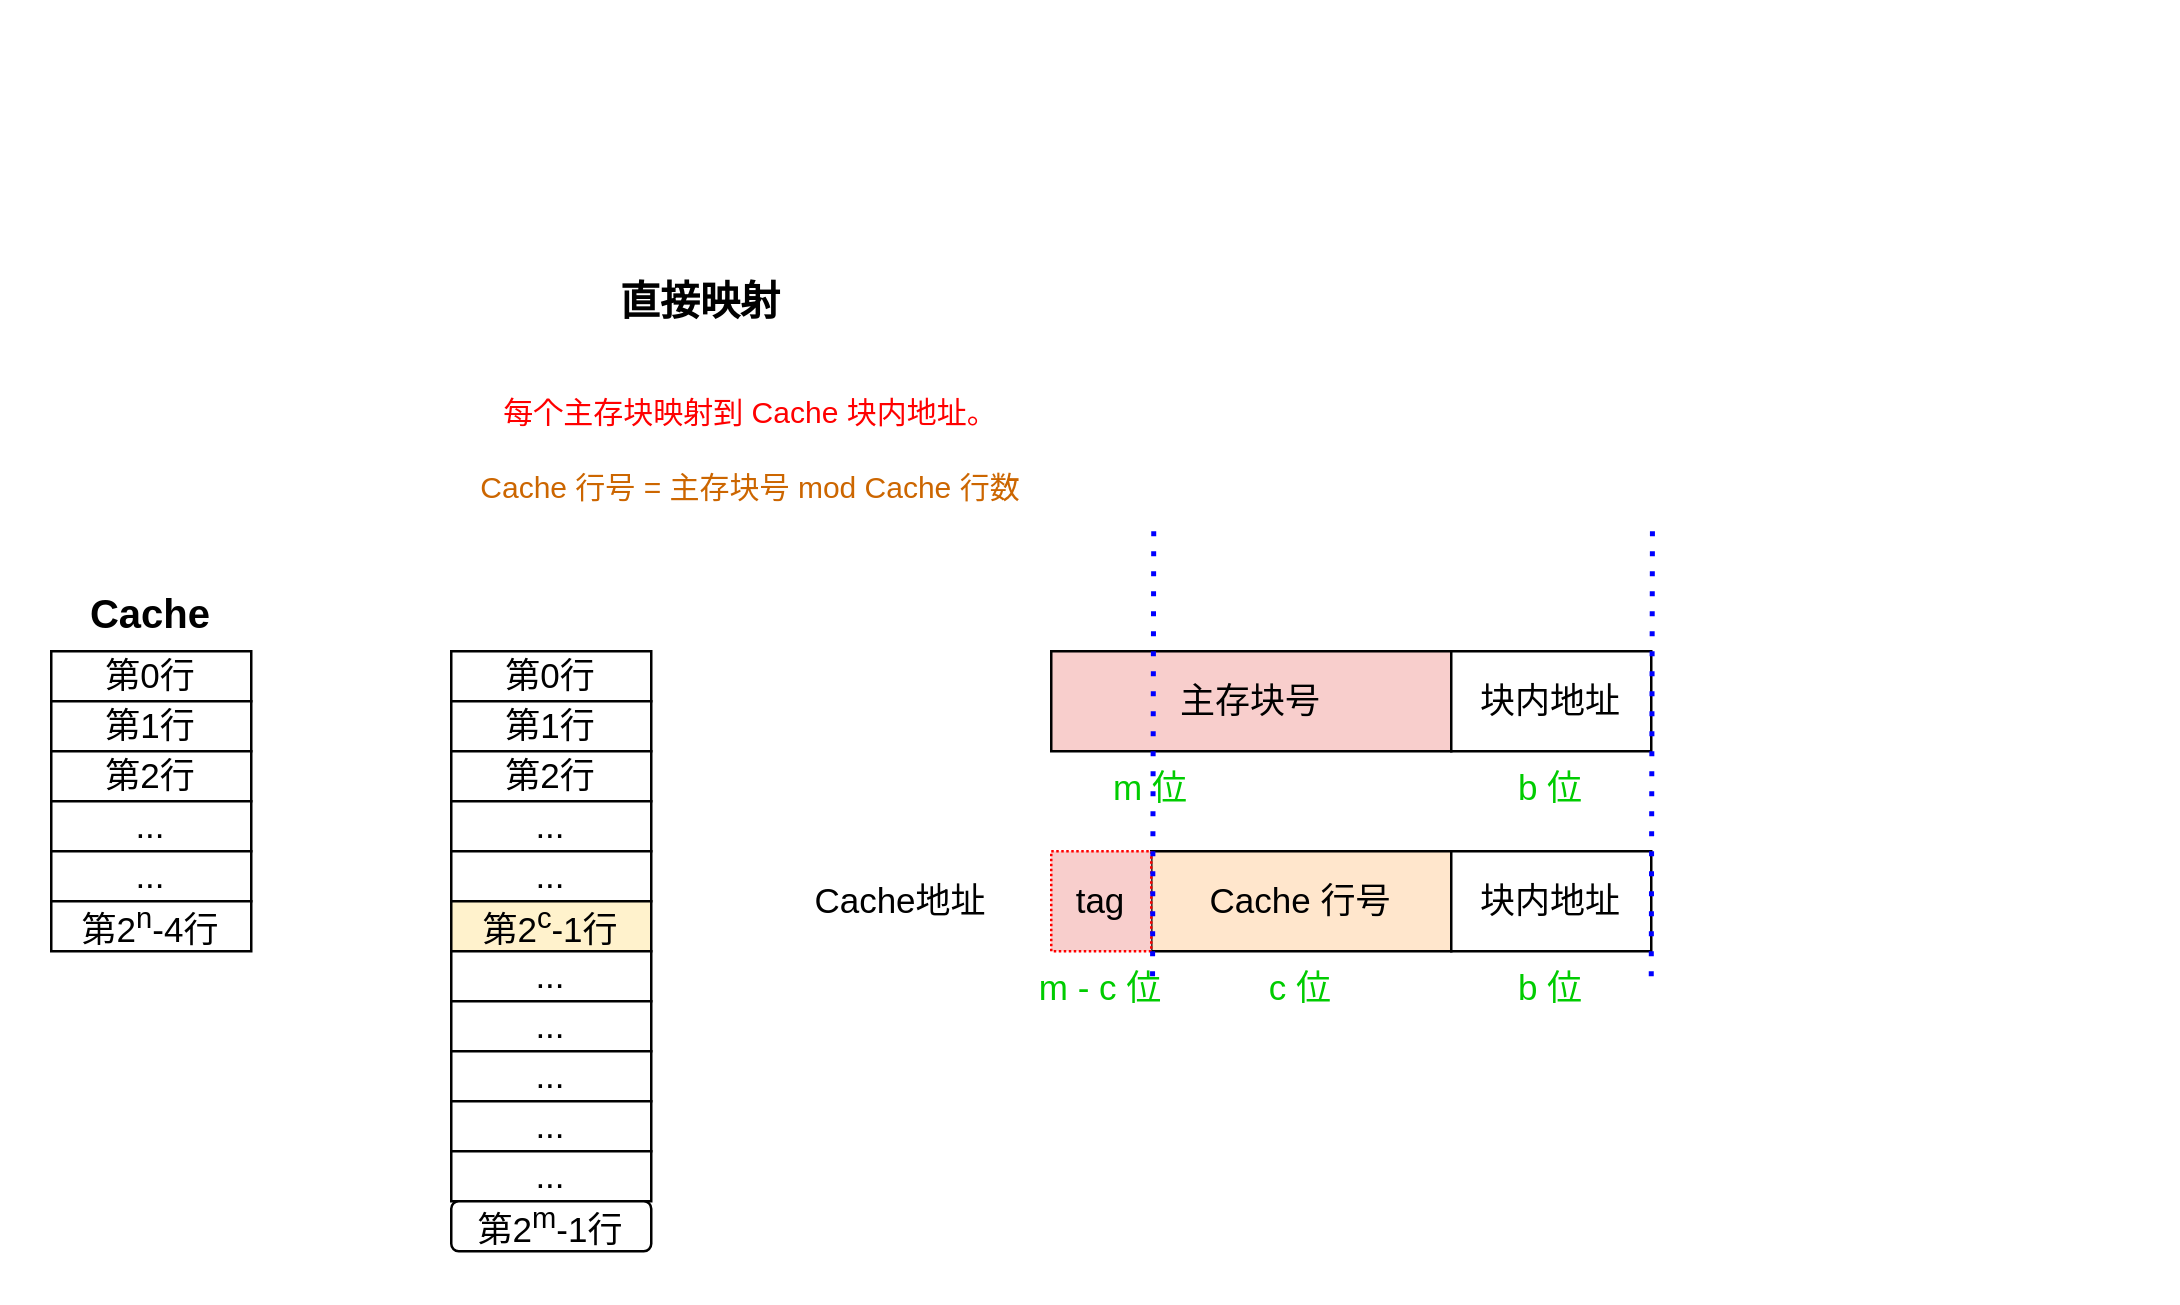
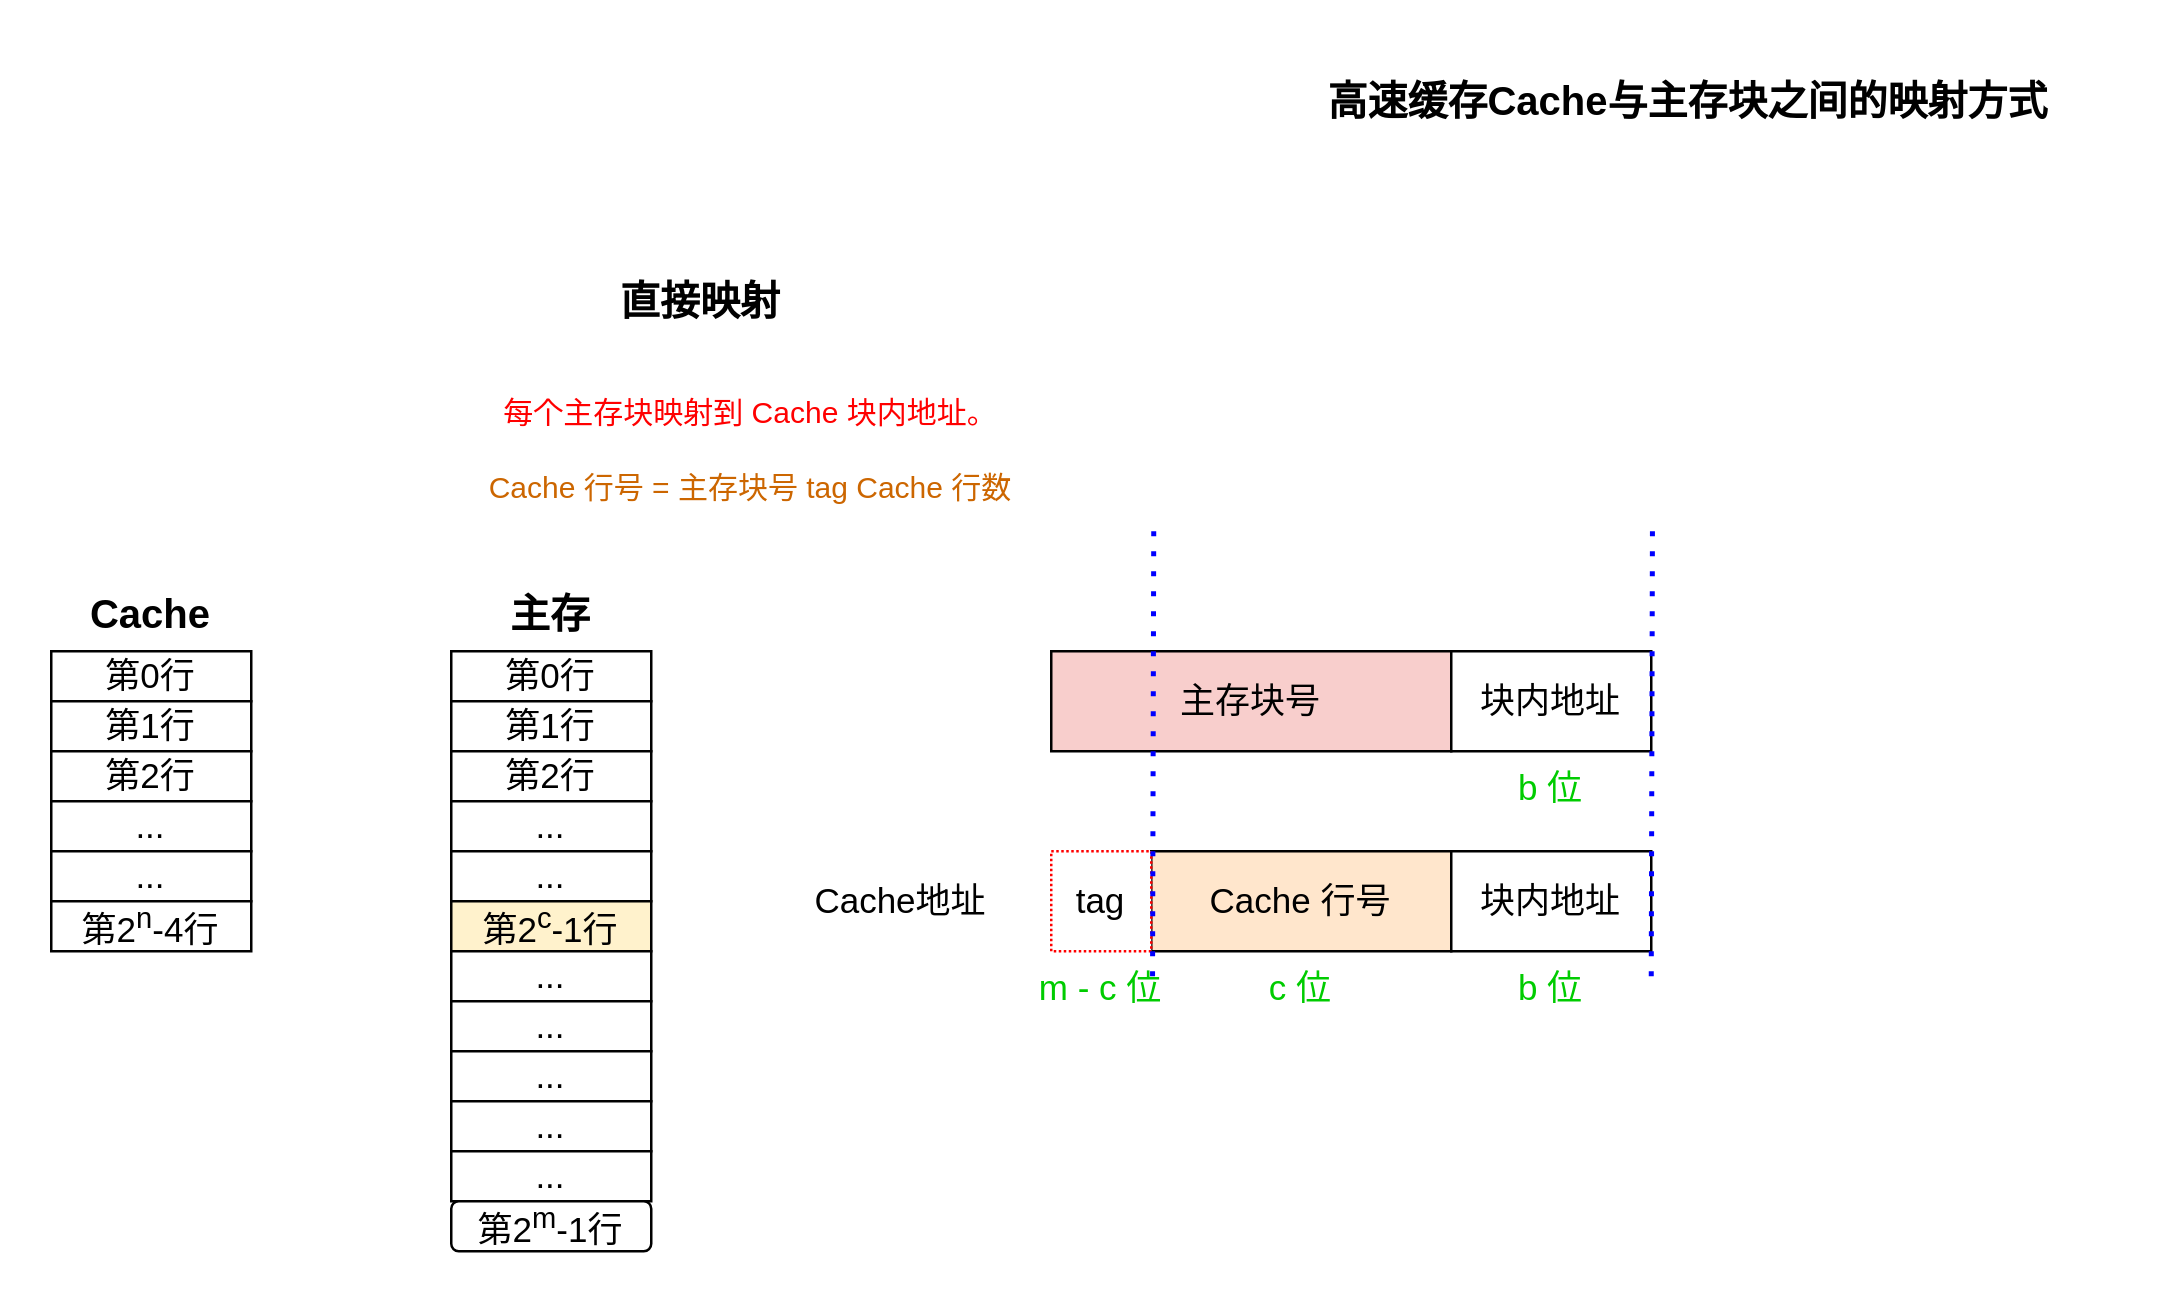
none -> (1689, 101)
(751, 489) -> (751, 489)
none -> (551, 614)
(1151, 789) -> none
(1101, 901) -> (1101, 901)
